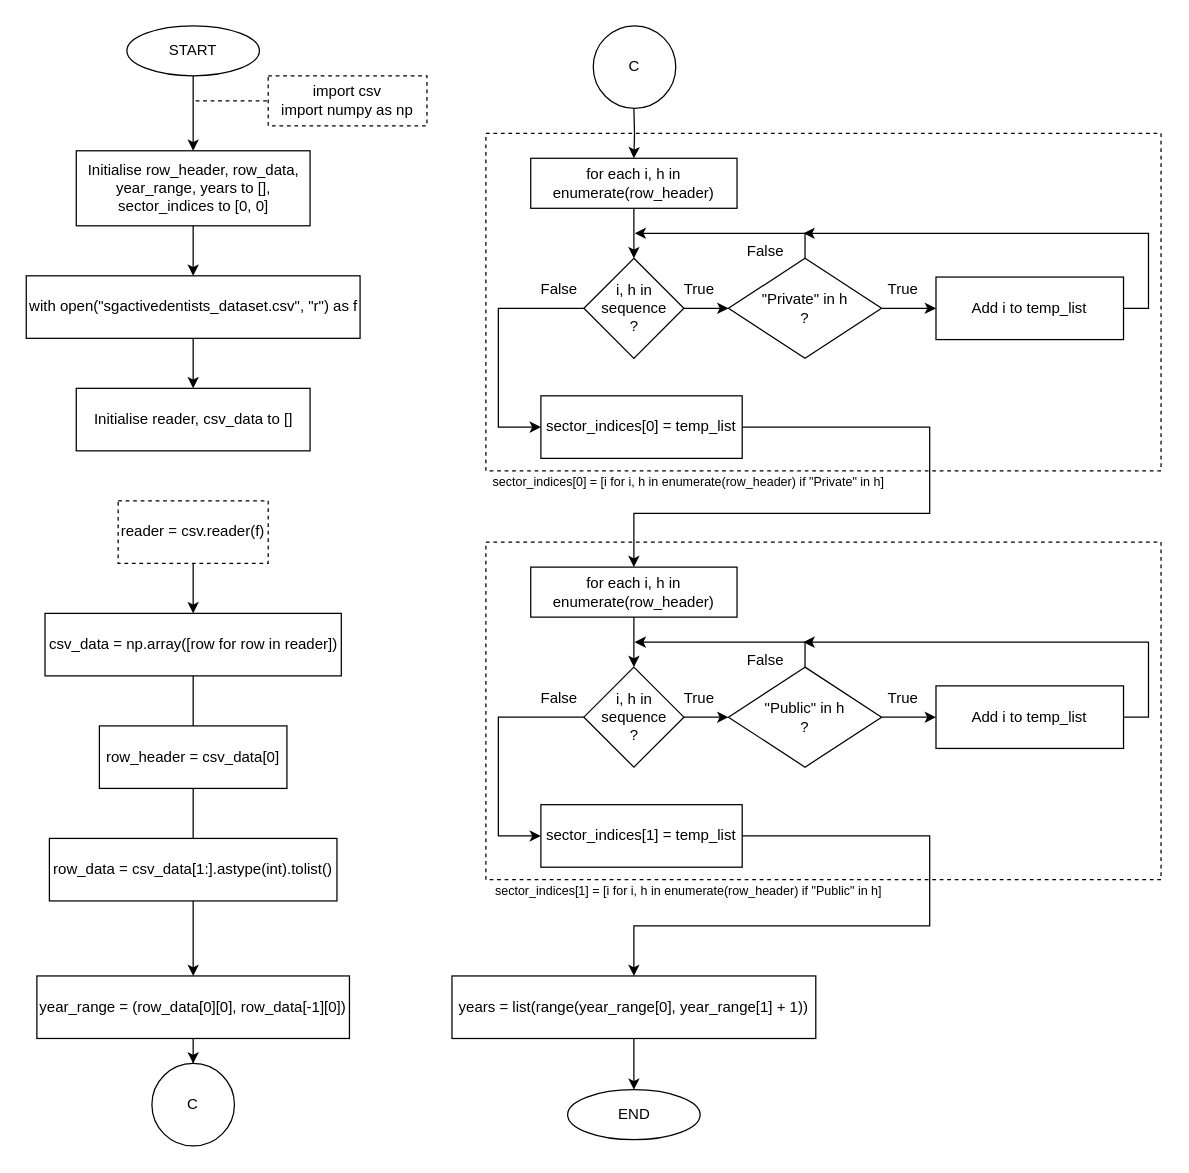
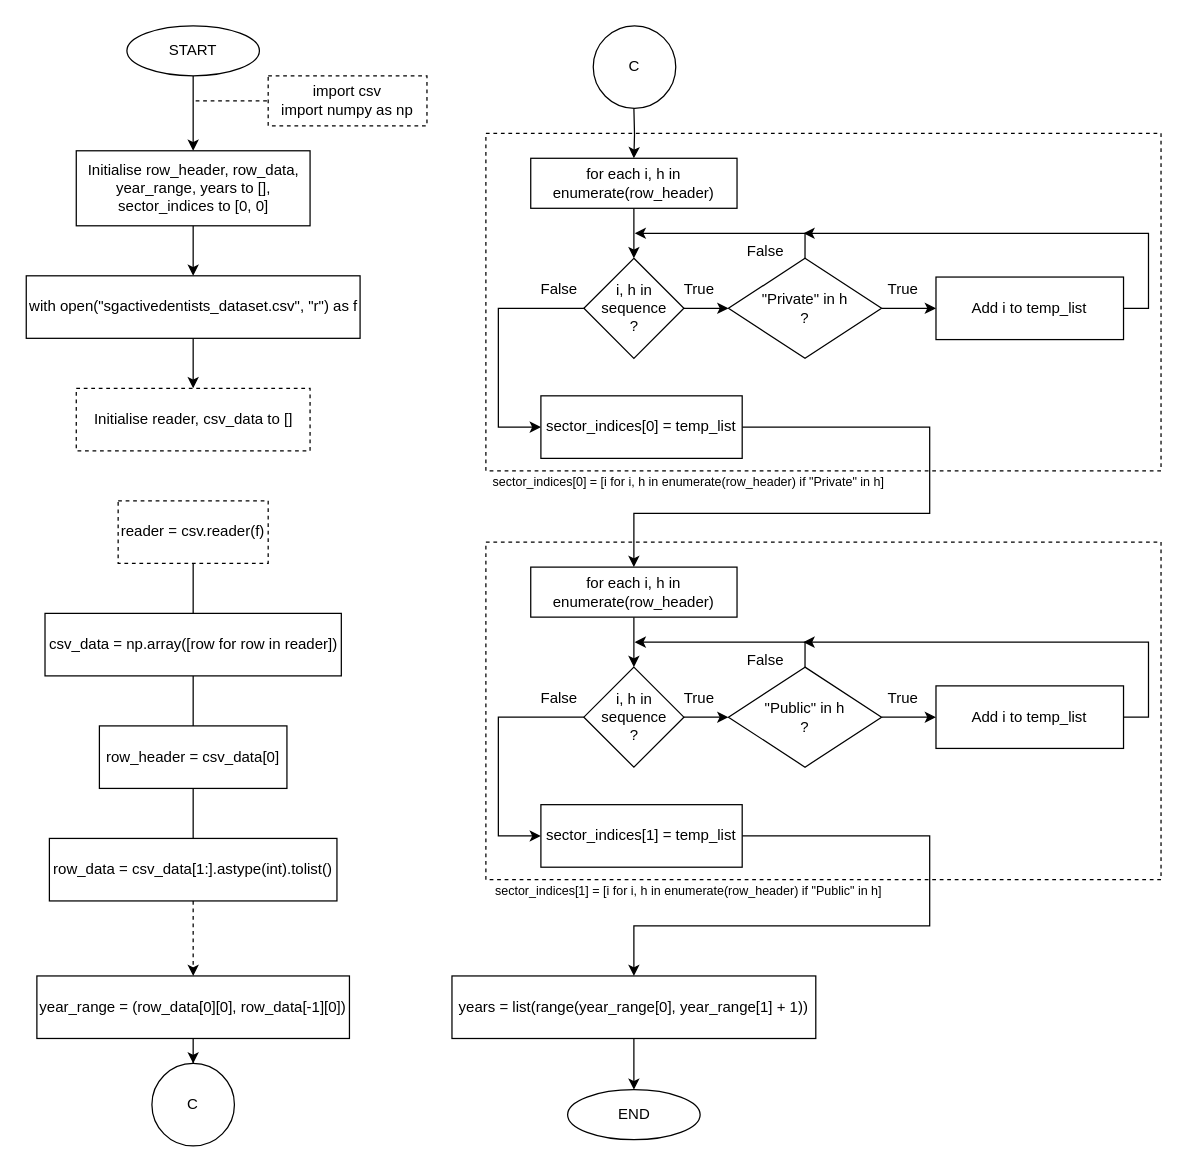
(193, 419) -> (193, 419)
(193, 603) -> (193, 606)
(193, 935) -> (193, 935)
